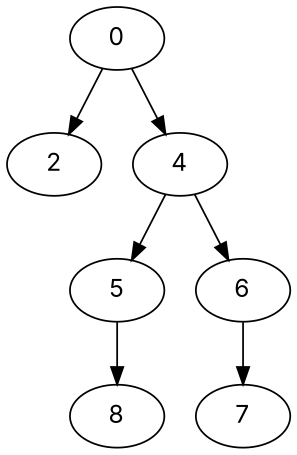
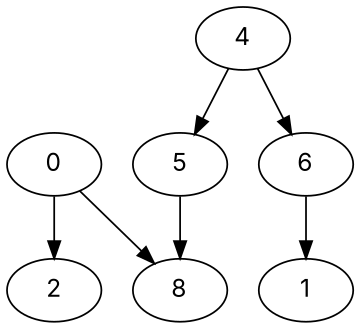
(145, 94) -> (111, 221)
(243, 416) -> (306, 290)
